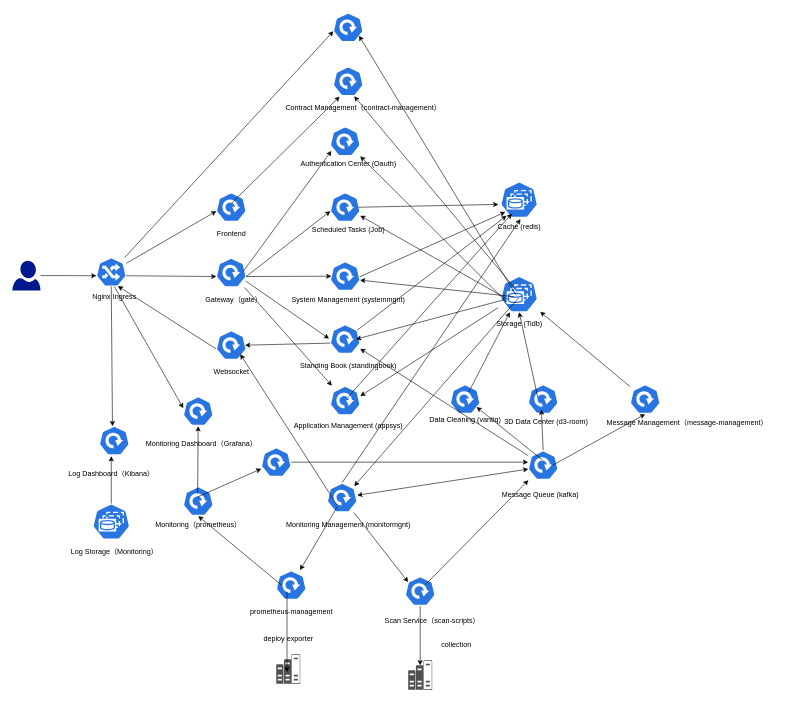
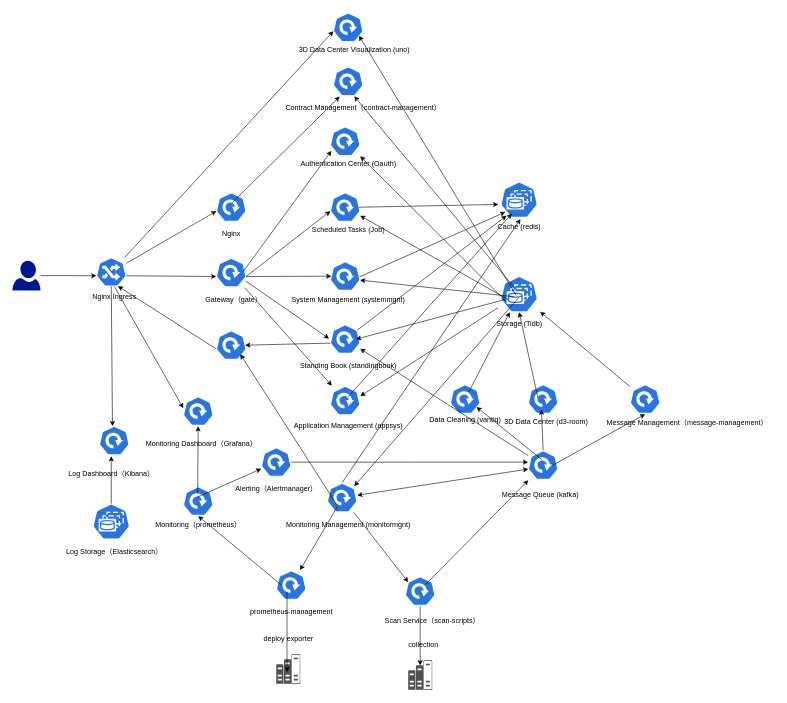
none -> (354, 54)
(232, 234) -> (232, 234)
(231, 372) -> none
none -> (276, 489)
(115, 552) -> (115, 552)
(456, 645) -> (423, 645)
